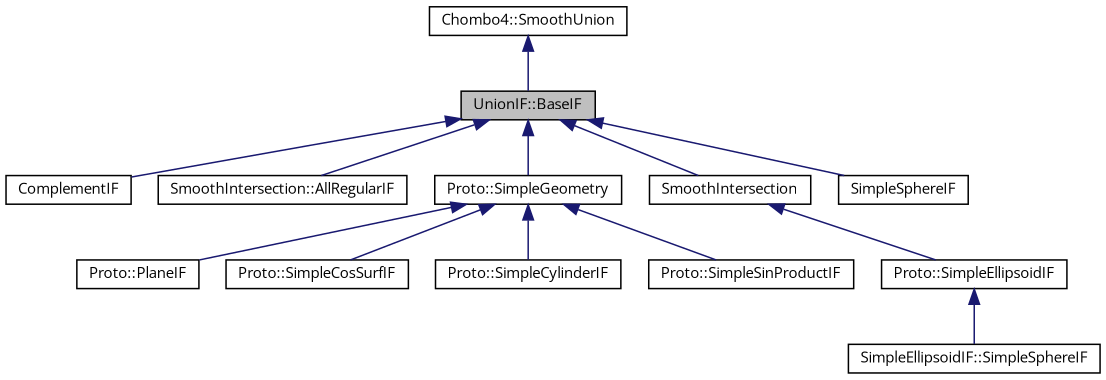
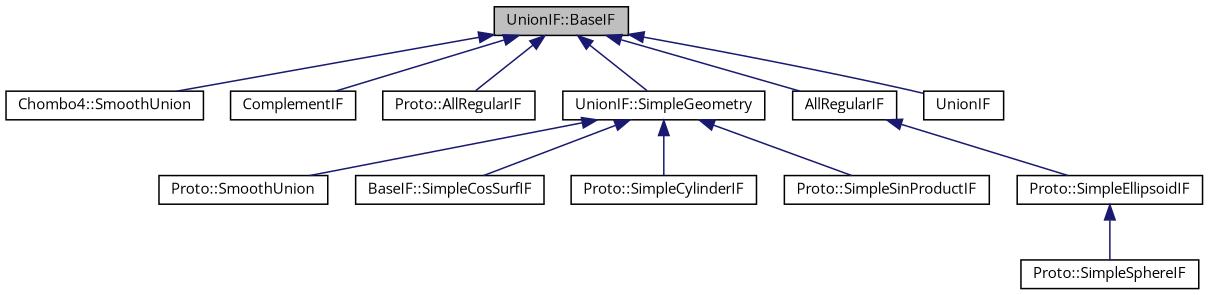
(528, 71) -> (328, 64)
(283, 190) -> (459, 105)
(528, 190) -> (664, 105)
(730, 190) -> (845, 105)
(903, 190) -> (964, 105)
(138, 274) -> (243, 190)
(317, 274) -> (450, 190)
(974, 359) -> (1110, 274)
